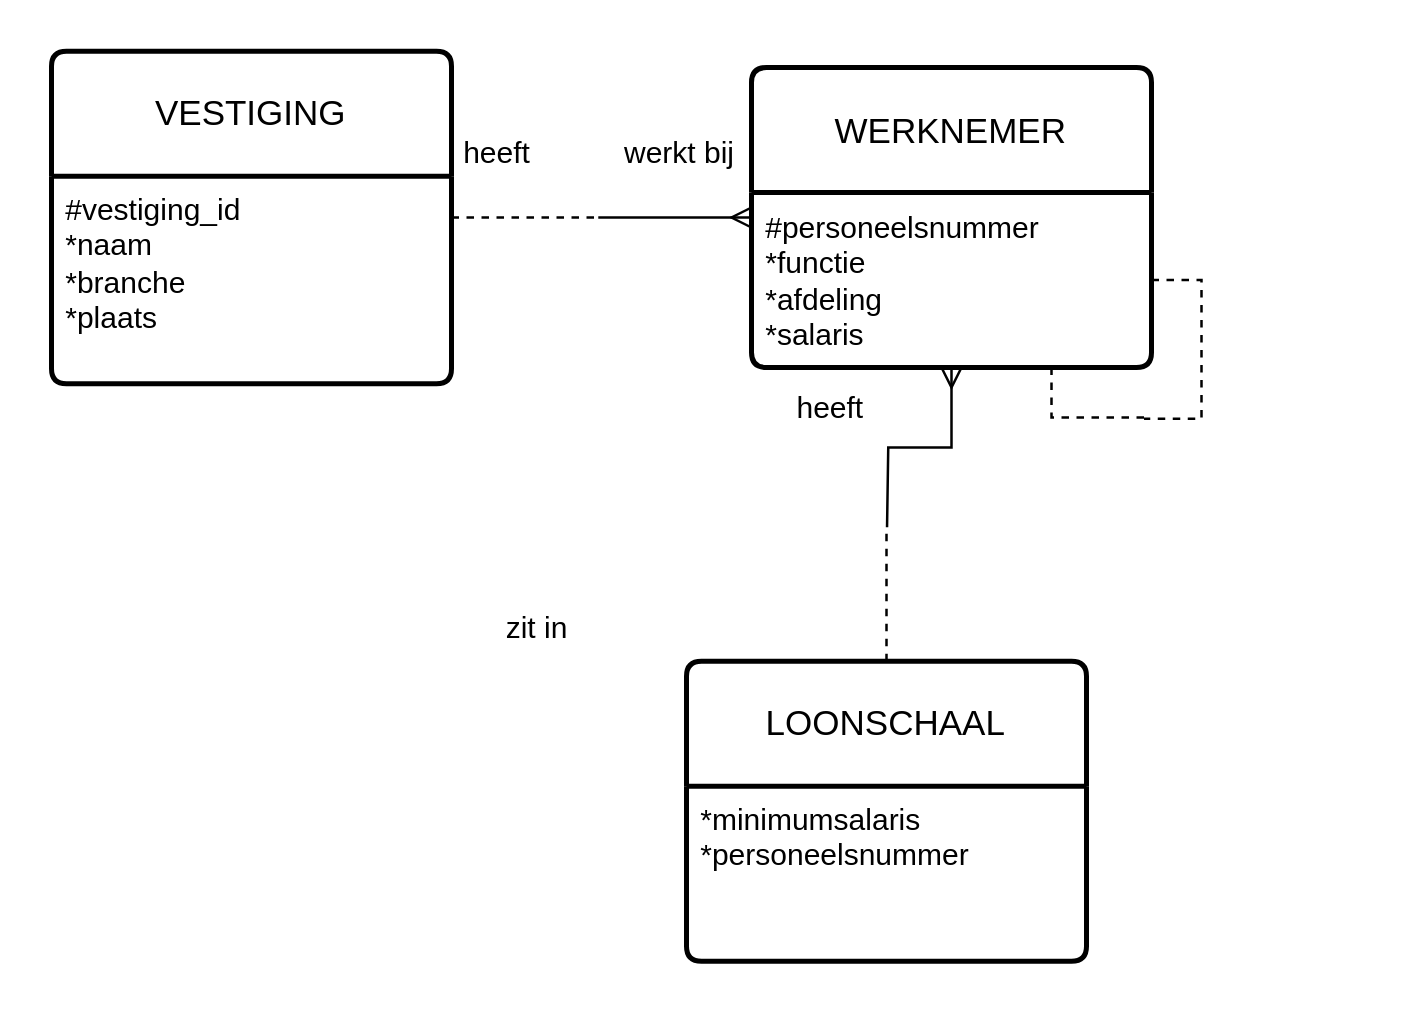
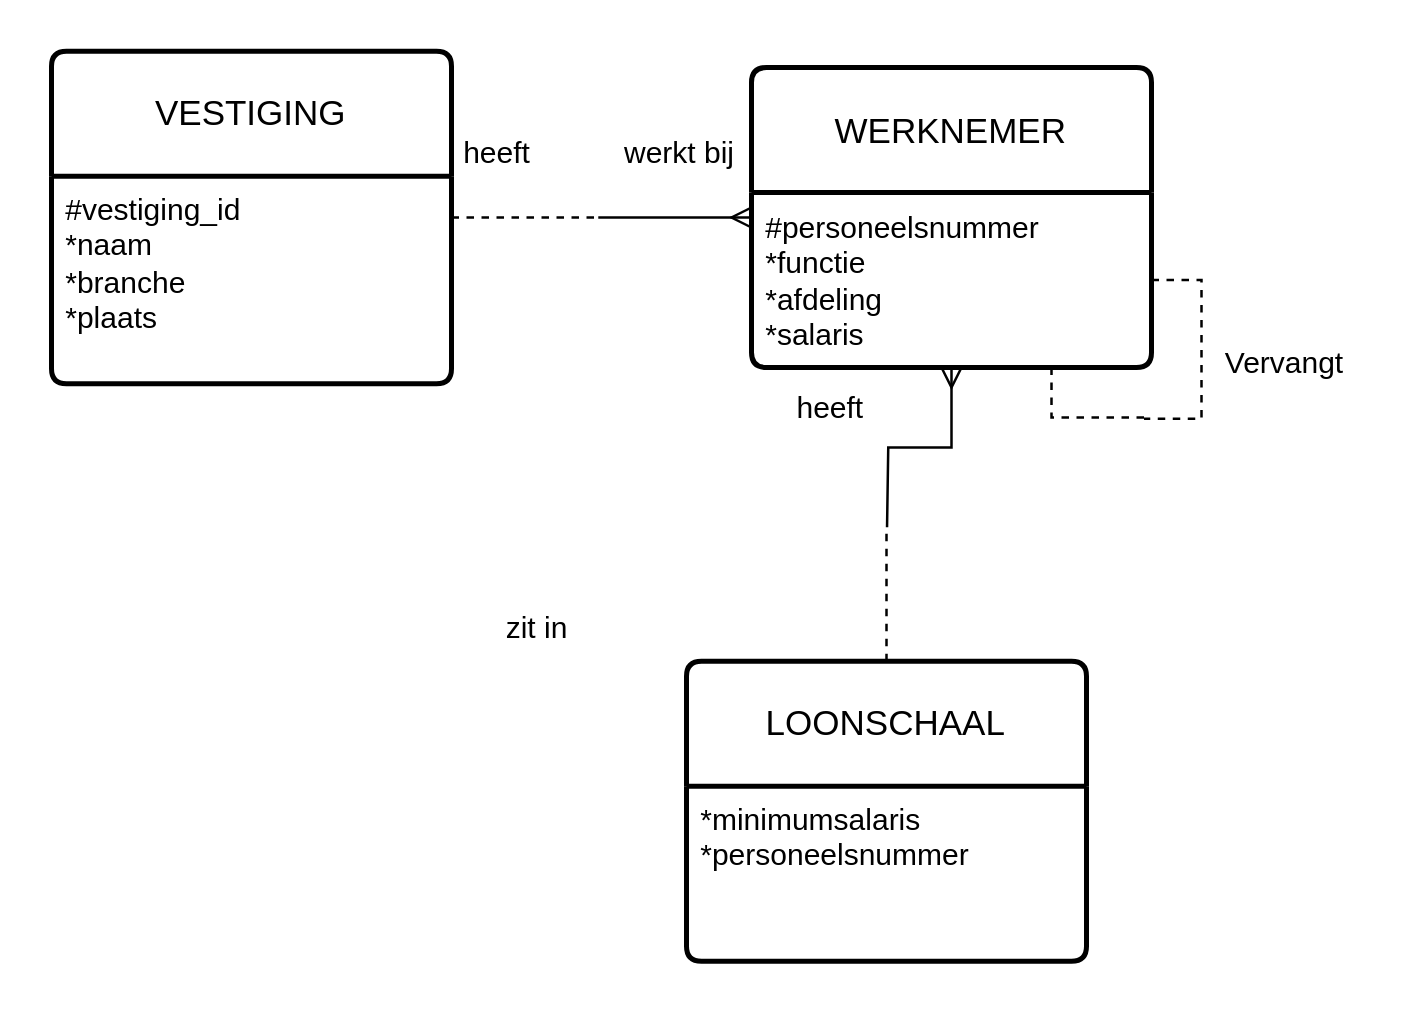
none -> (1283, 364)
